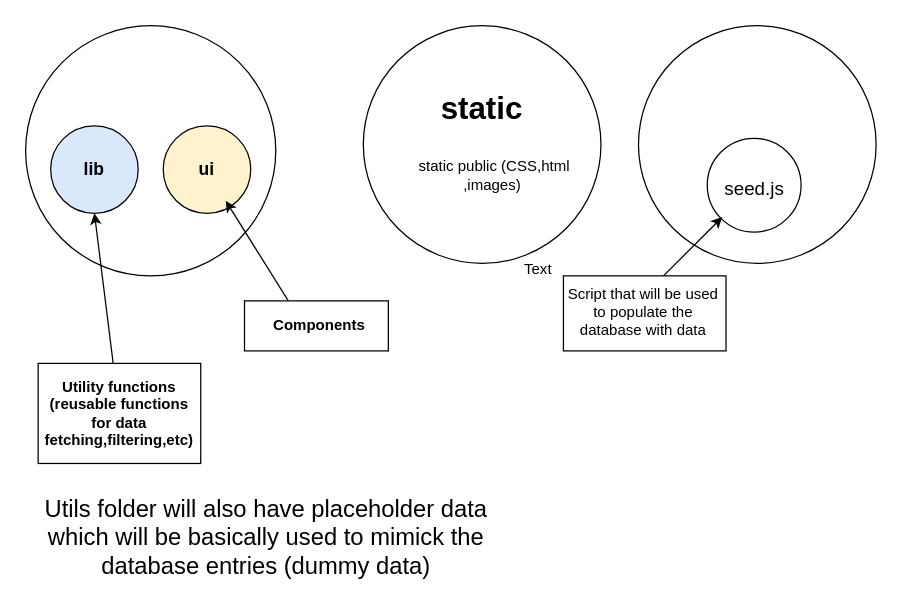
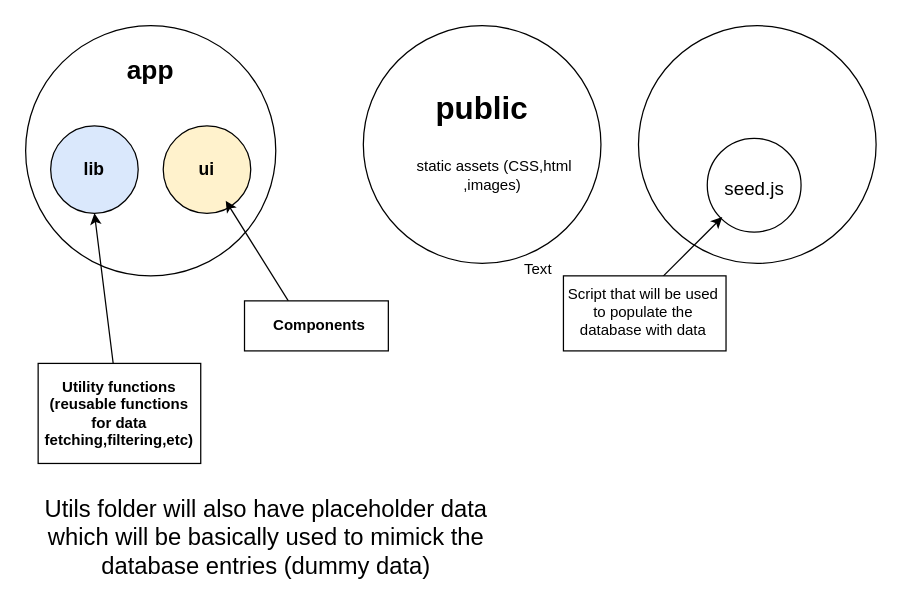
none -> (151, 69)
(482, 107) -> (482, 107)
(494, 176) -> (494, 176)
